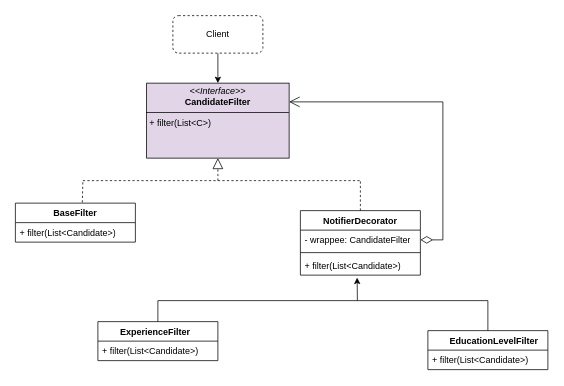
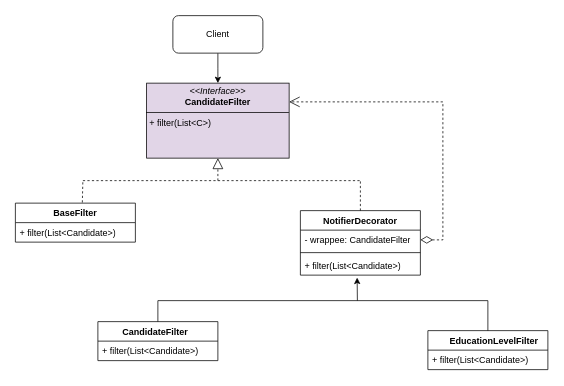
(218, 34) -> (218, 34)
(441, 102) -> (441, 102)
(158, 332) -> (158, 332)
